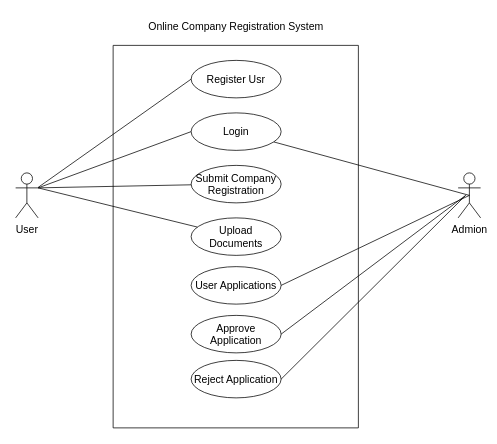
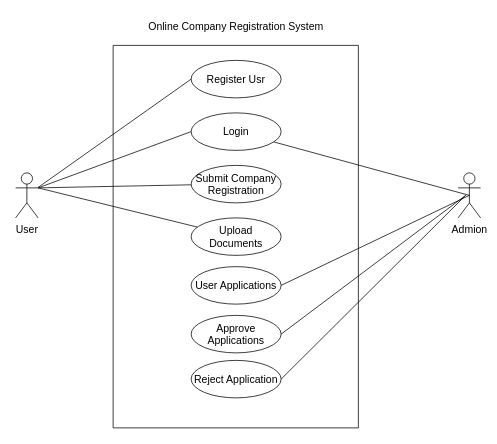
(236, 334) -> (236, 334)
